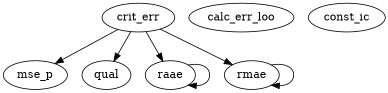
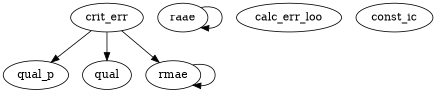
(153, 43) -> none
(35, 75) -> (36, 75)
